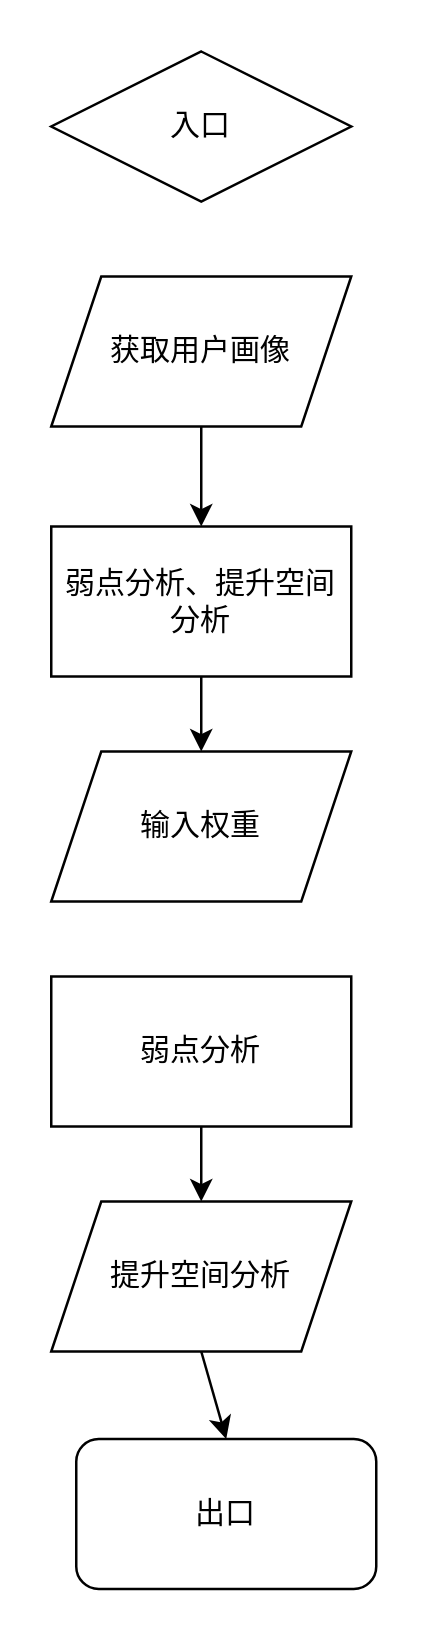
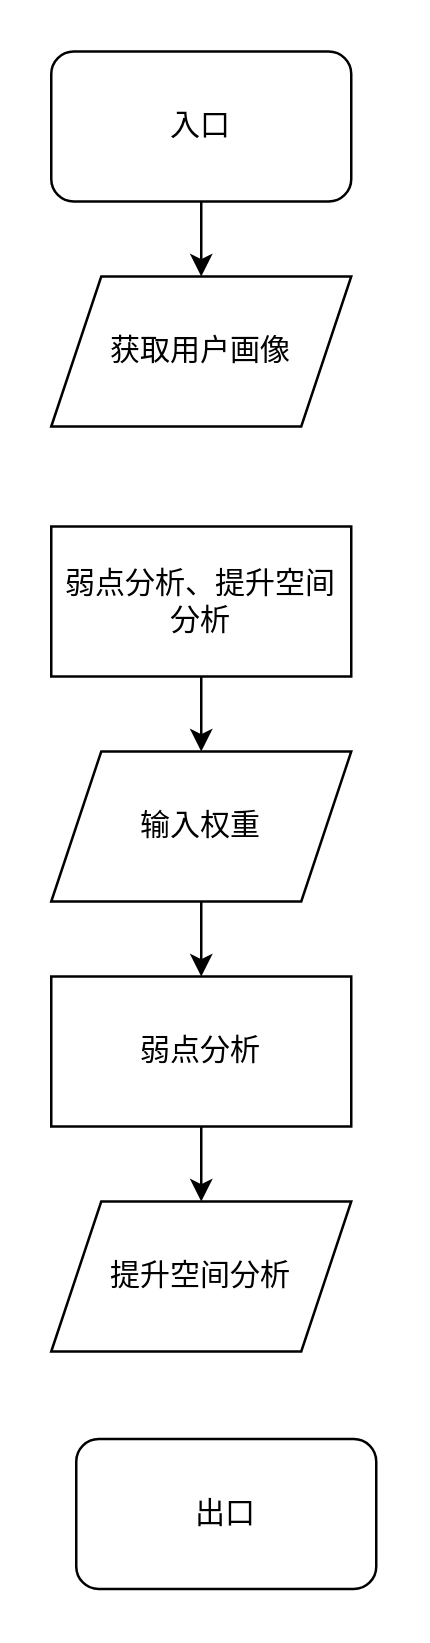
(201, 126) -> (201, 126)
none -> (201, 230)
(201, 468) -> none
none -> (201, 930)
(211, 1387) -> none
